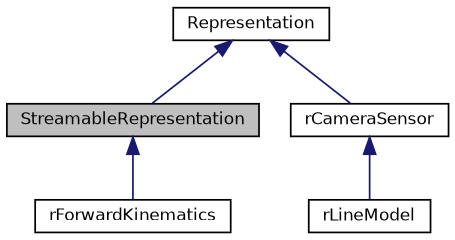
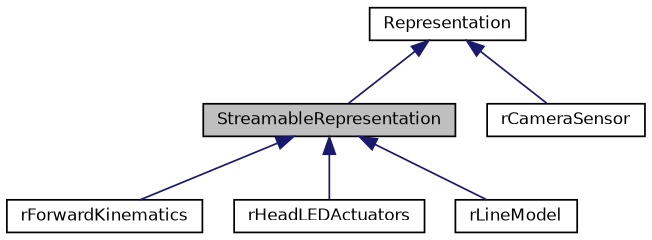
(370, 177) -> (431, 172)
none -> (329, 216)
